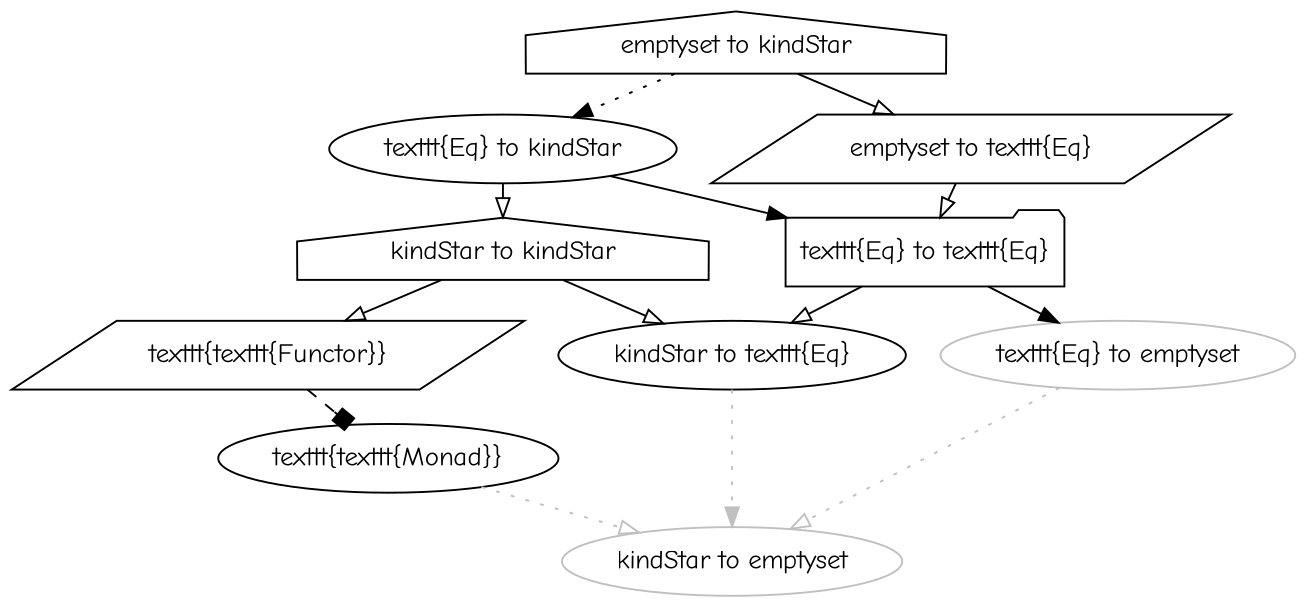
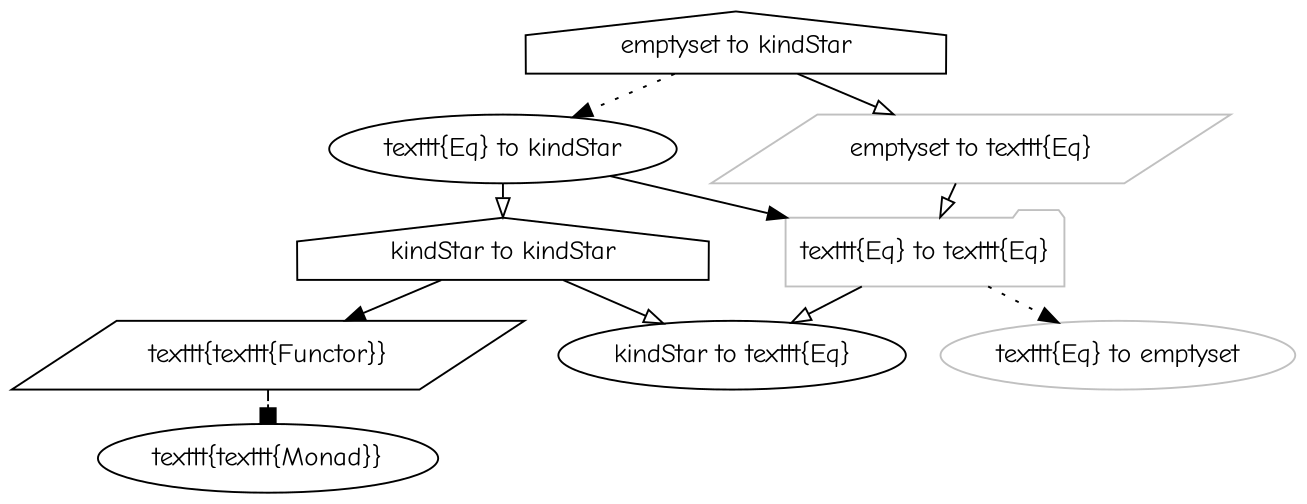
(971, 149) -> (971, 149)
(925, 252) -> (925, 252)
(402, 297) -> (402, 297)
(1015, 300) -> (1015, 300)
(732, 561) -> none
